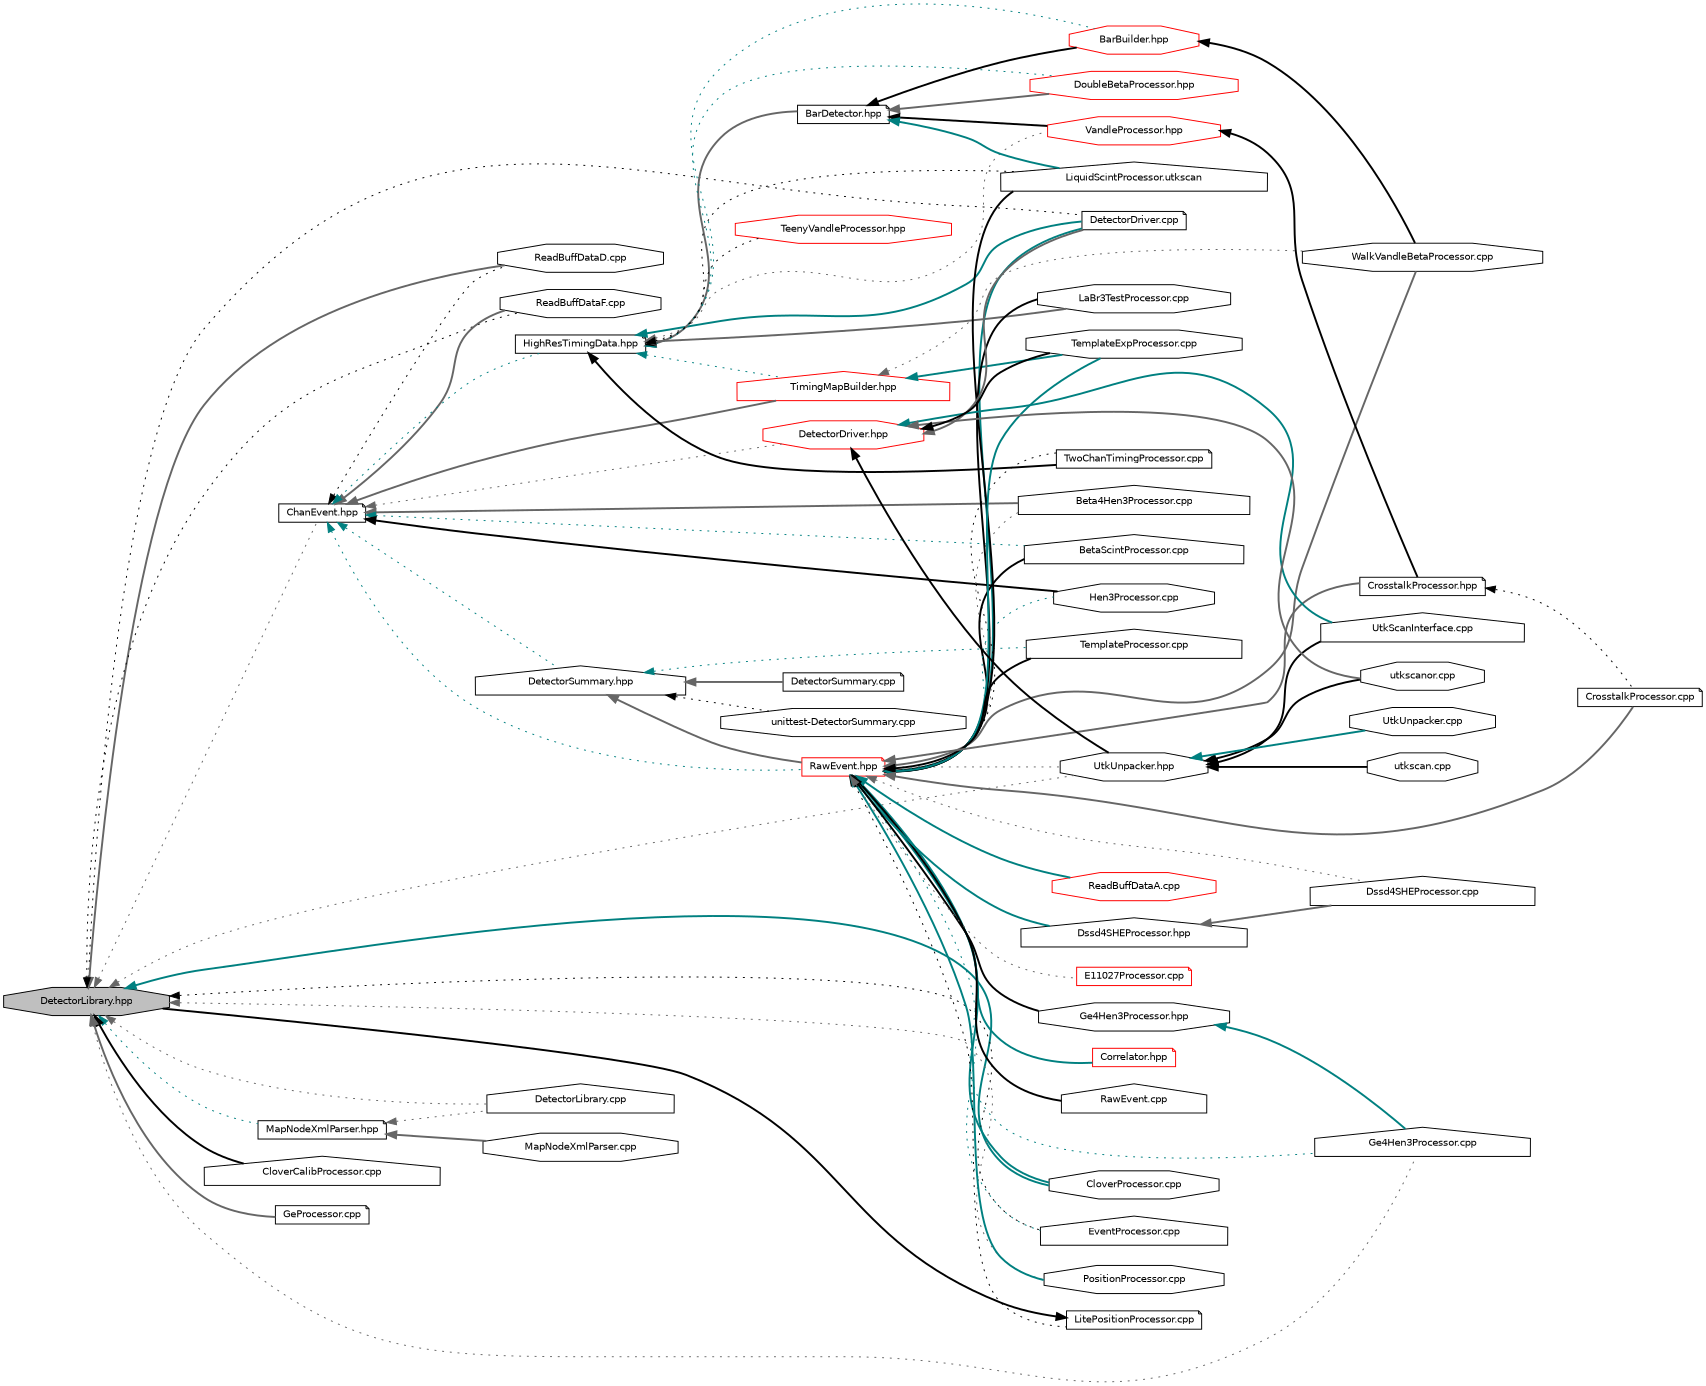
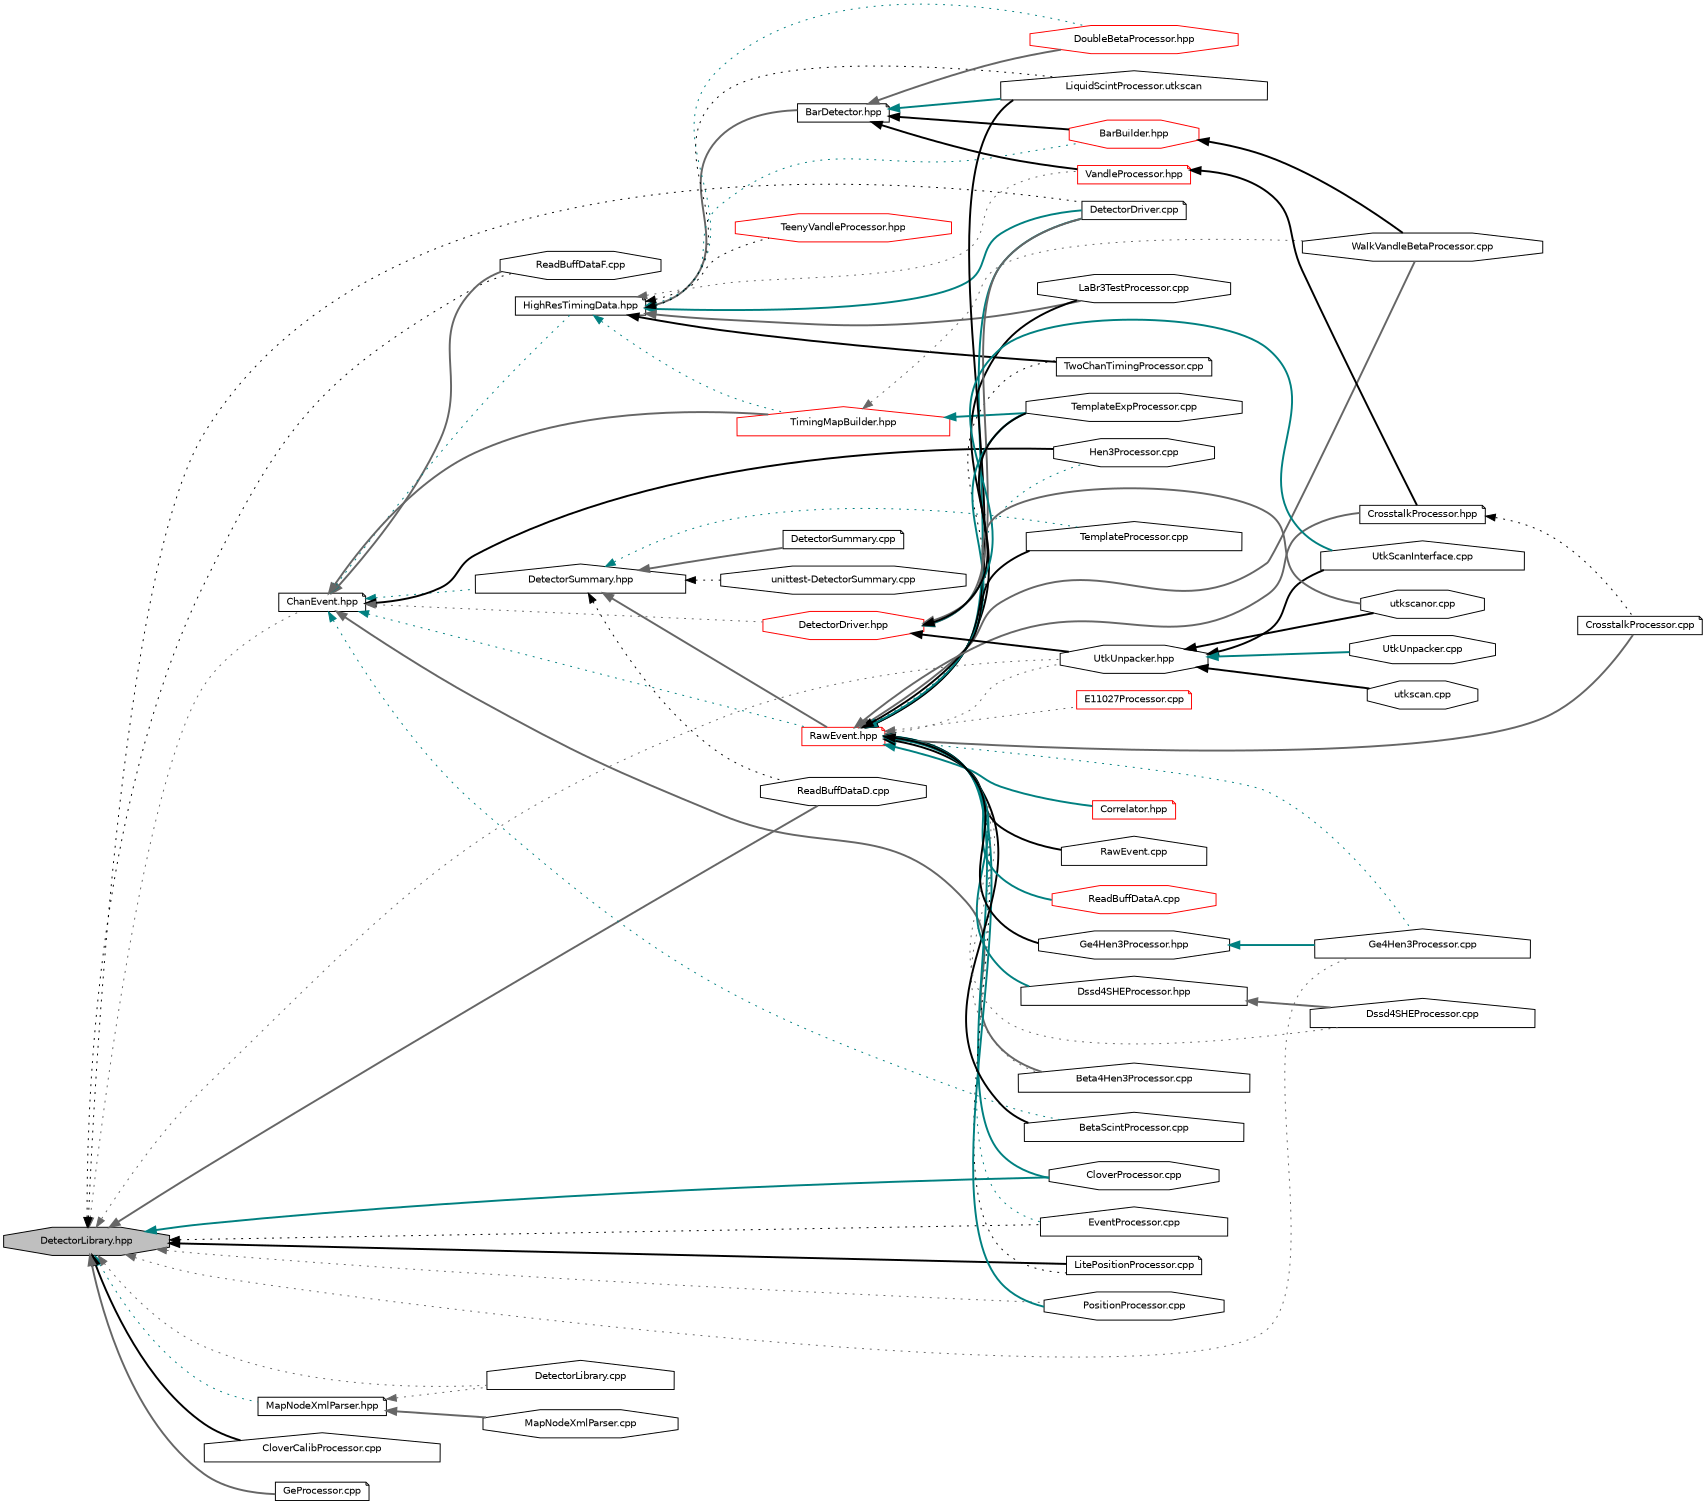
(1134, 131) -> (1134, 175)
(410, 370) -> (672, 711)
(648, 1066) -> (623, 1254)
